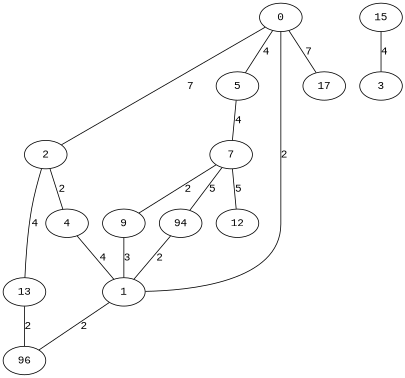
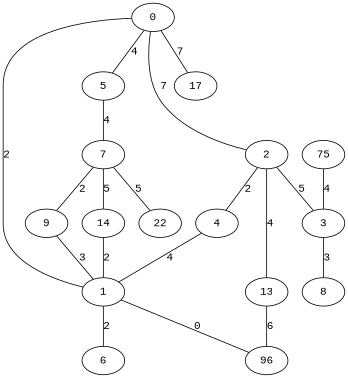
(381, 17) -> (323, 155)
none -> (295, 189)
(181, 223) -> (103, 223)
(237, 223) -> (160, 223)
none -> (323, 292)
(28, 326) -> (270, 326)
(84, 326) -> (198, 326)
none -> (103, 361)
